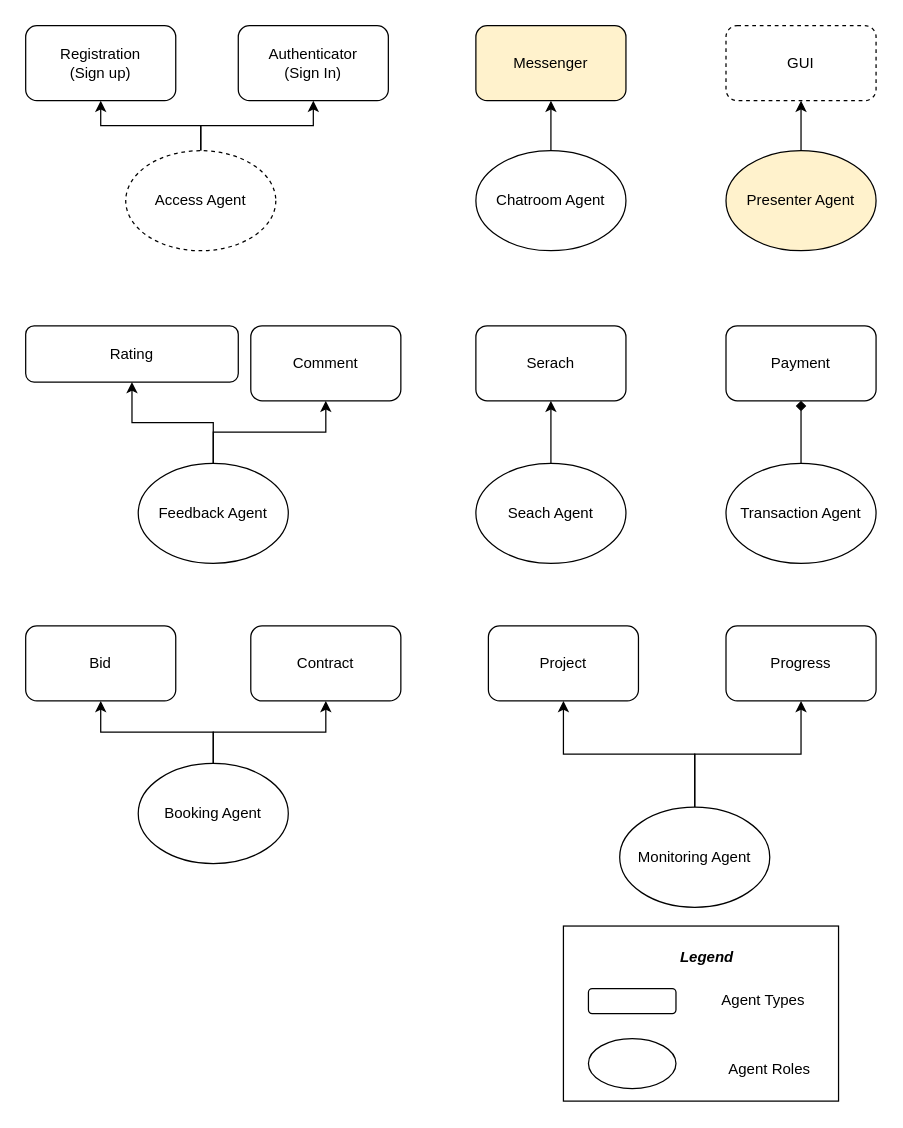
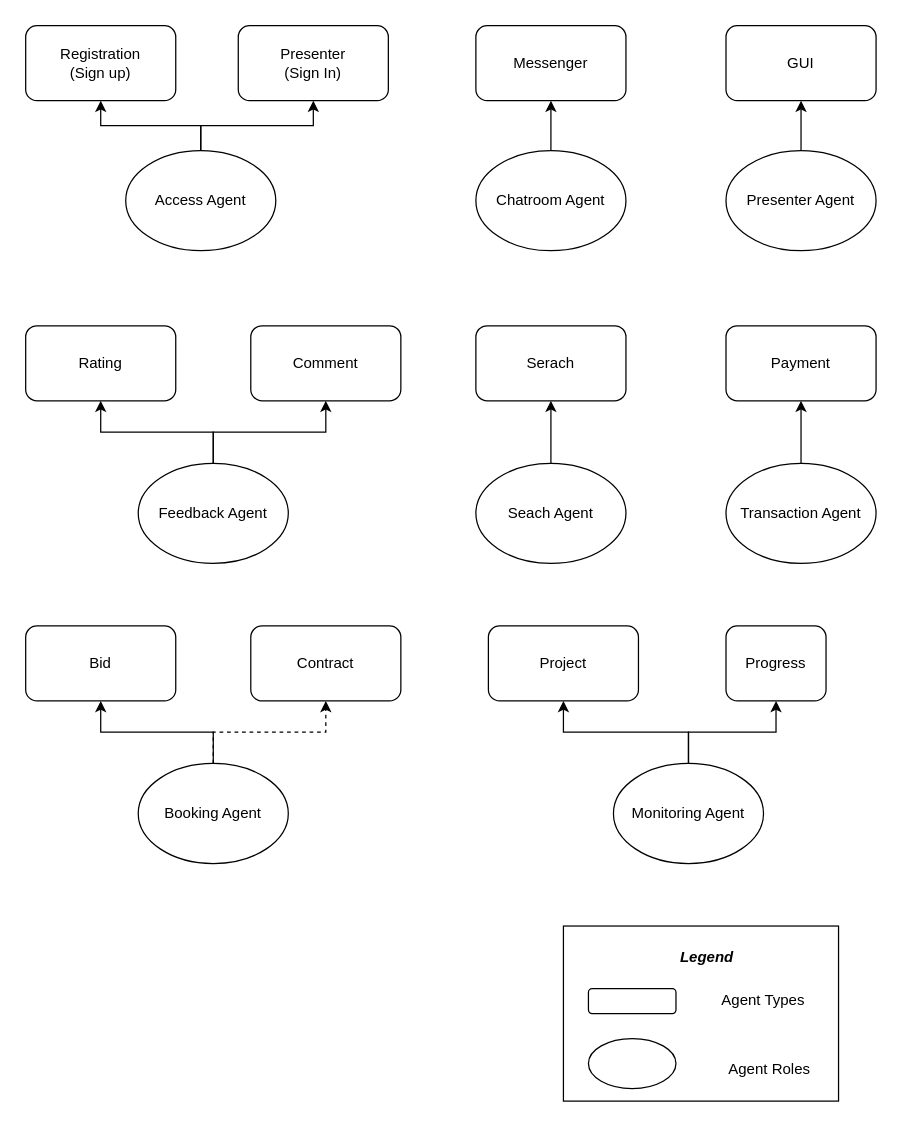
(313, 63) -> (313, 63)
(551, 63) -> (551, 63)
(801, 63) -> (801, 63)
(201, 201) -> (201, 201)
(801, 201) -> (801, 201)
(132, 354) -> (101, 363)
(801, 411) -> (801, 411)
(801, 663) -> (776, 663)
(281, 732) -> (281, 732)
(694, 857) -> (688, 813)
